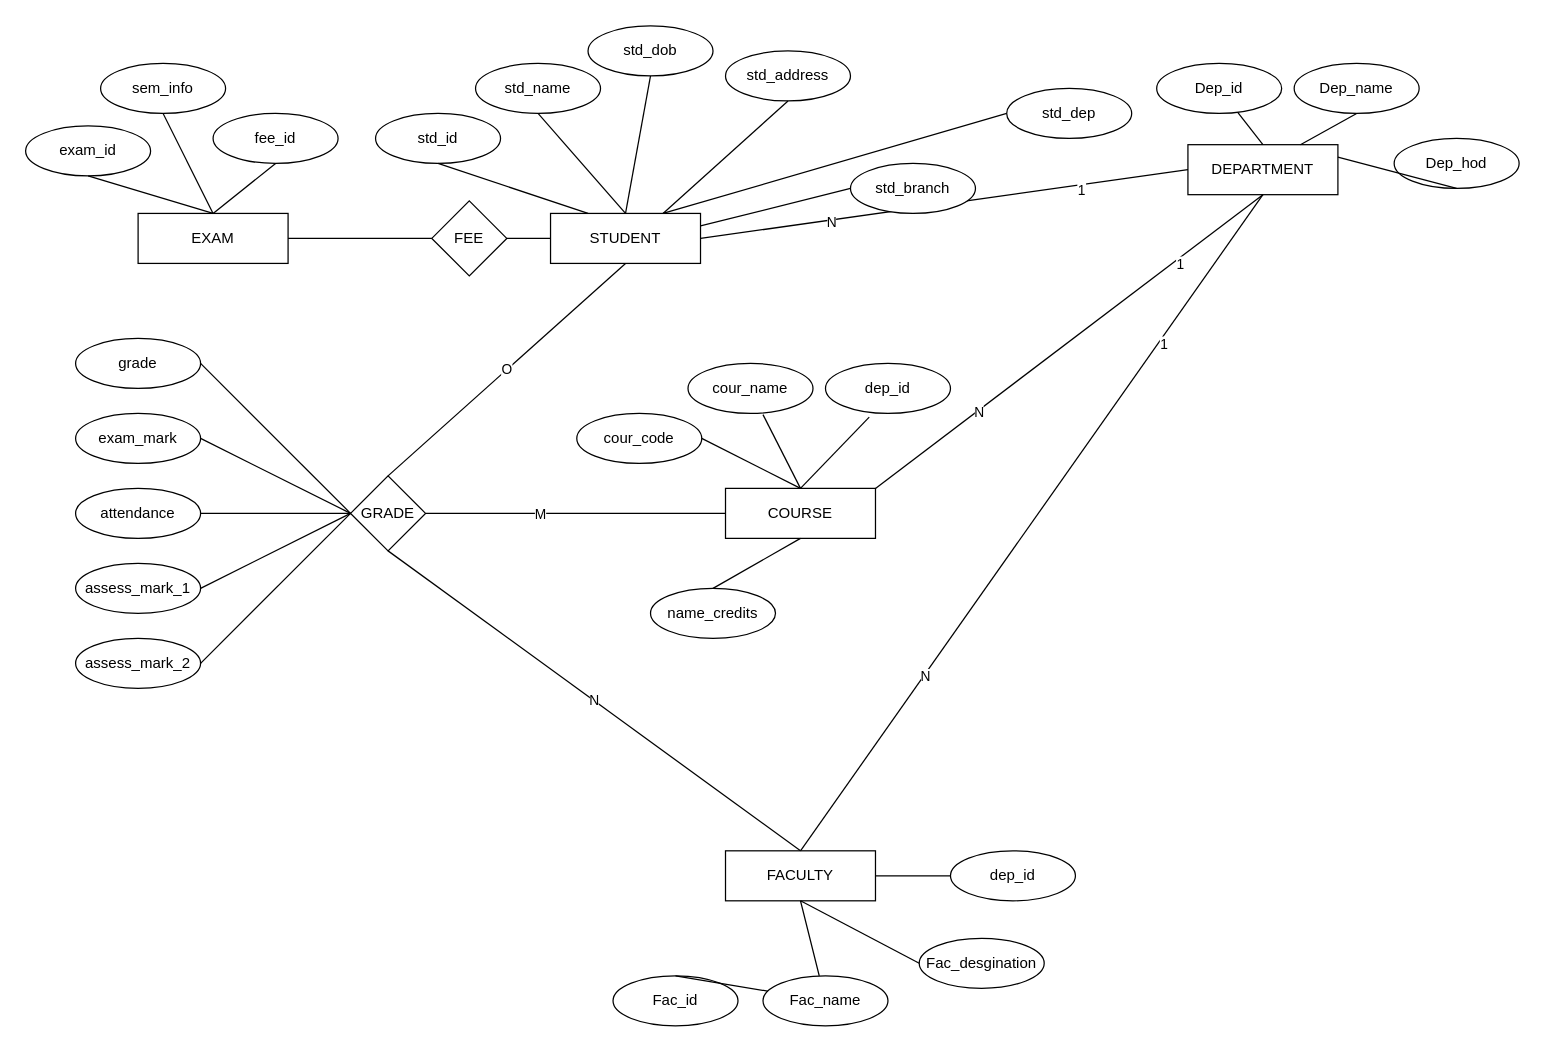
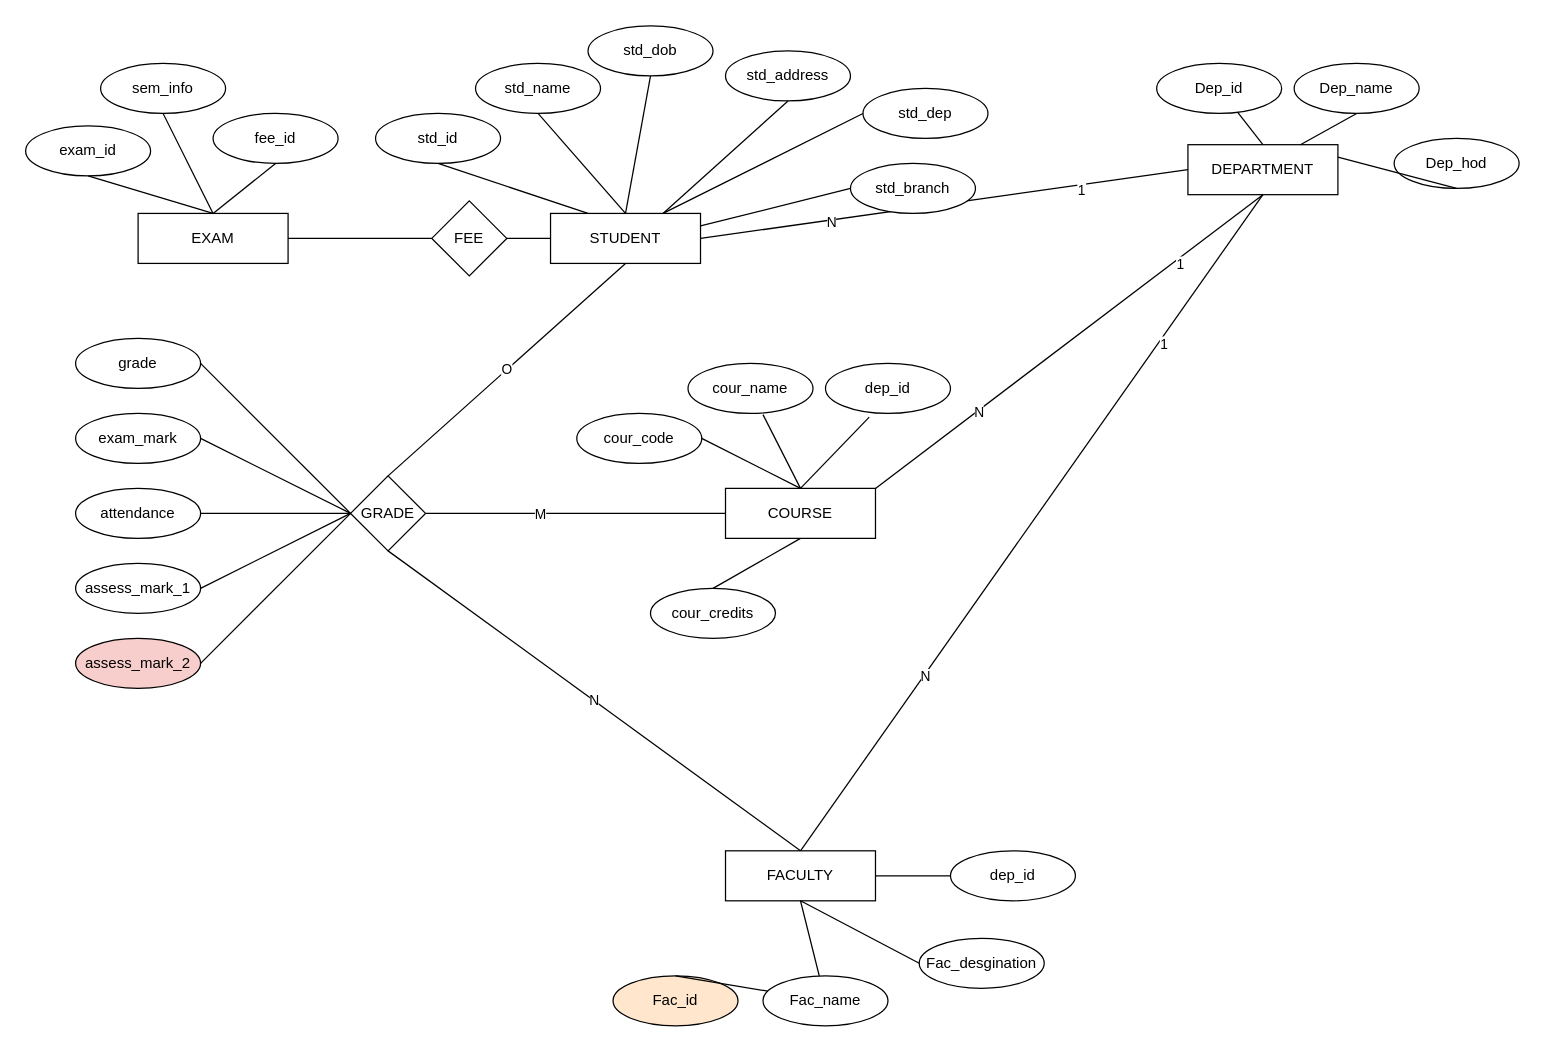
(1069, 113) -> (926, 113)
(713, 613) -> (713, 613)
(138, 663) -> (138, 663)
(676, 1001) -> (676, 1001)
